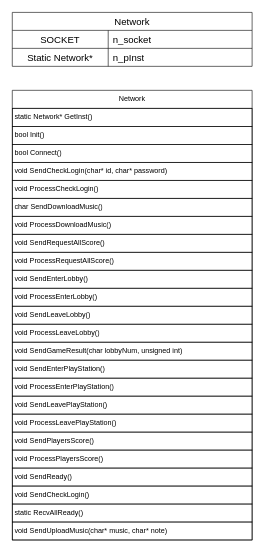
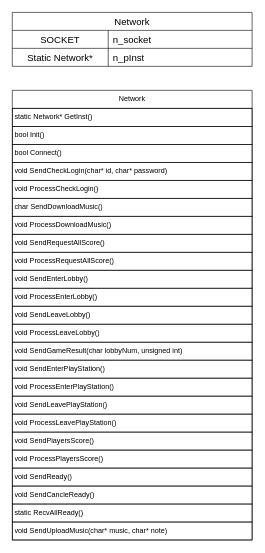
(54, 495) -> (56, 495)
